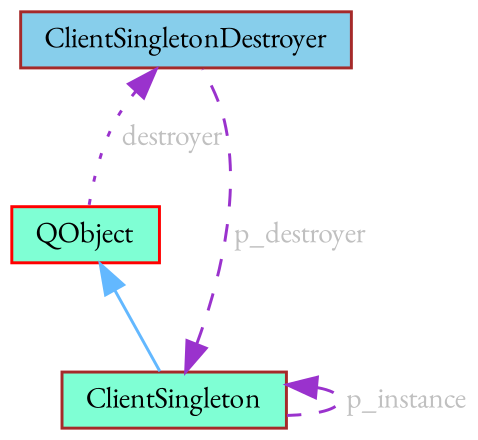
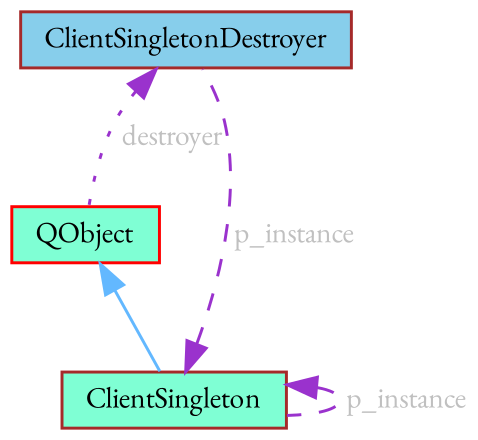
(297, 235) -> (291, 235)
